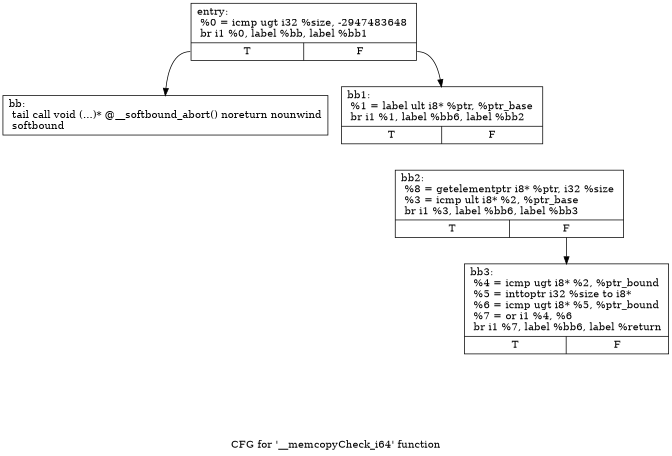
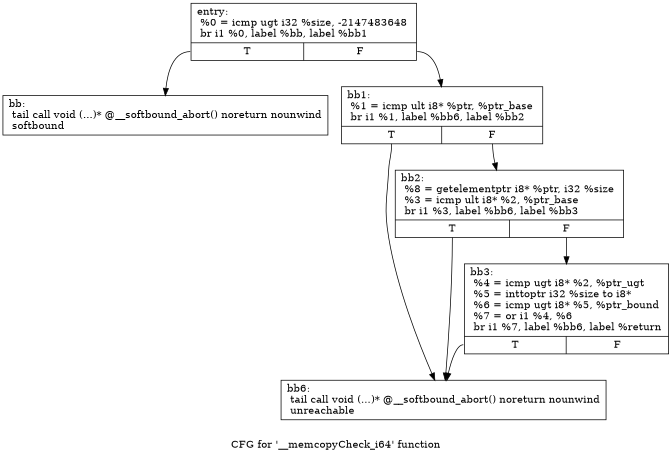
(304, 23) -> (304, 23)
(442, 106) -> (442, 106)
none -> (493, 154)
(567, 283) -> (559, 283)
none -> (444, 400)
